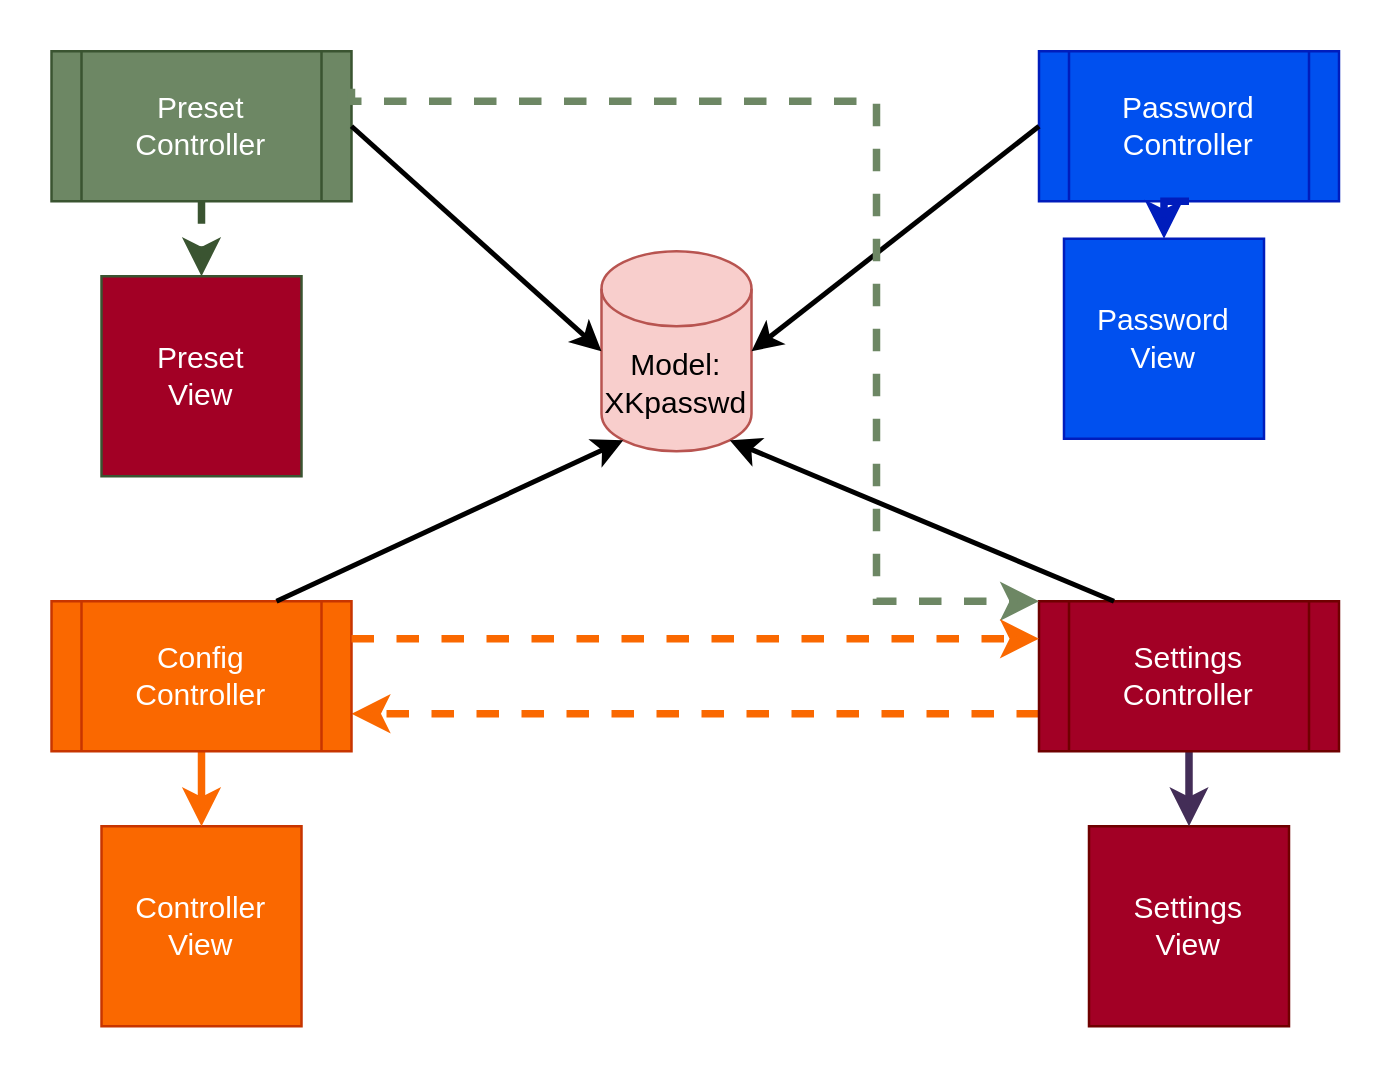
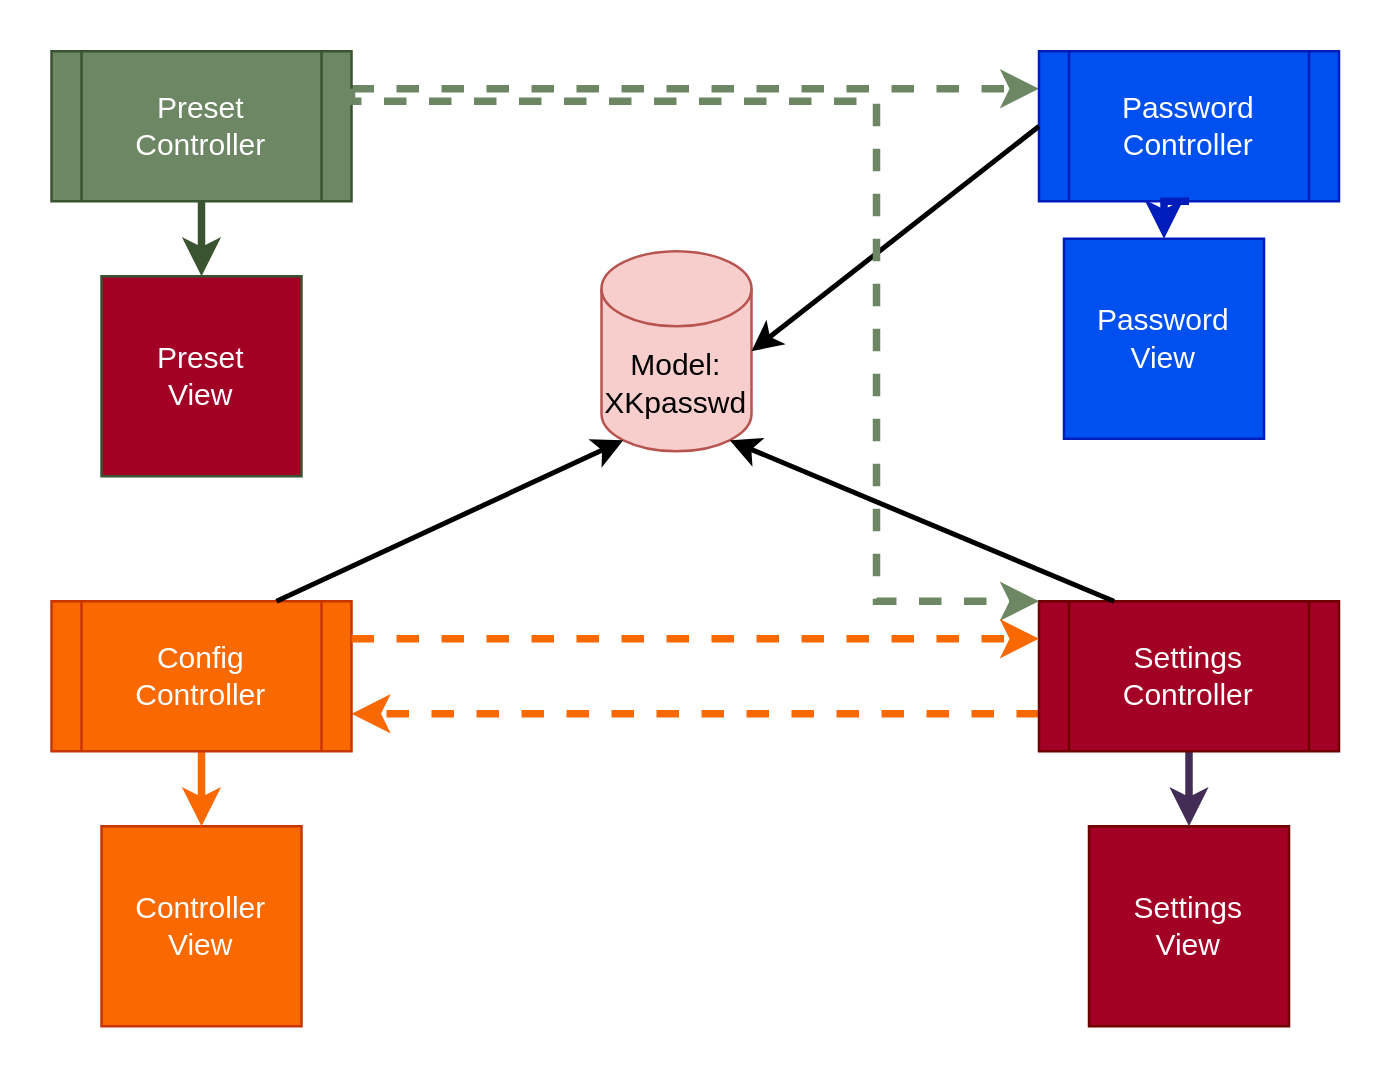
none -> (996, 89)
(468, 232) -> none
(201, 234) -> (201, 234)
